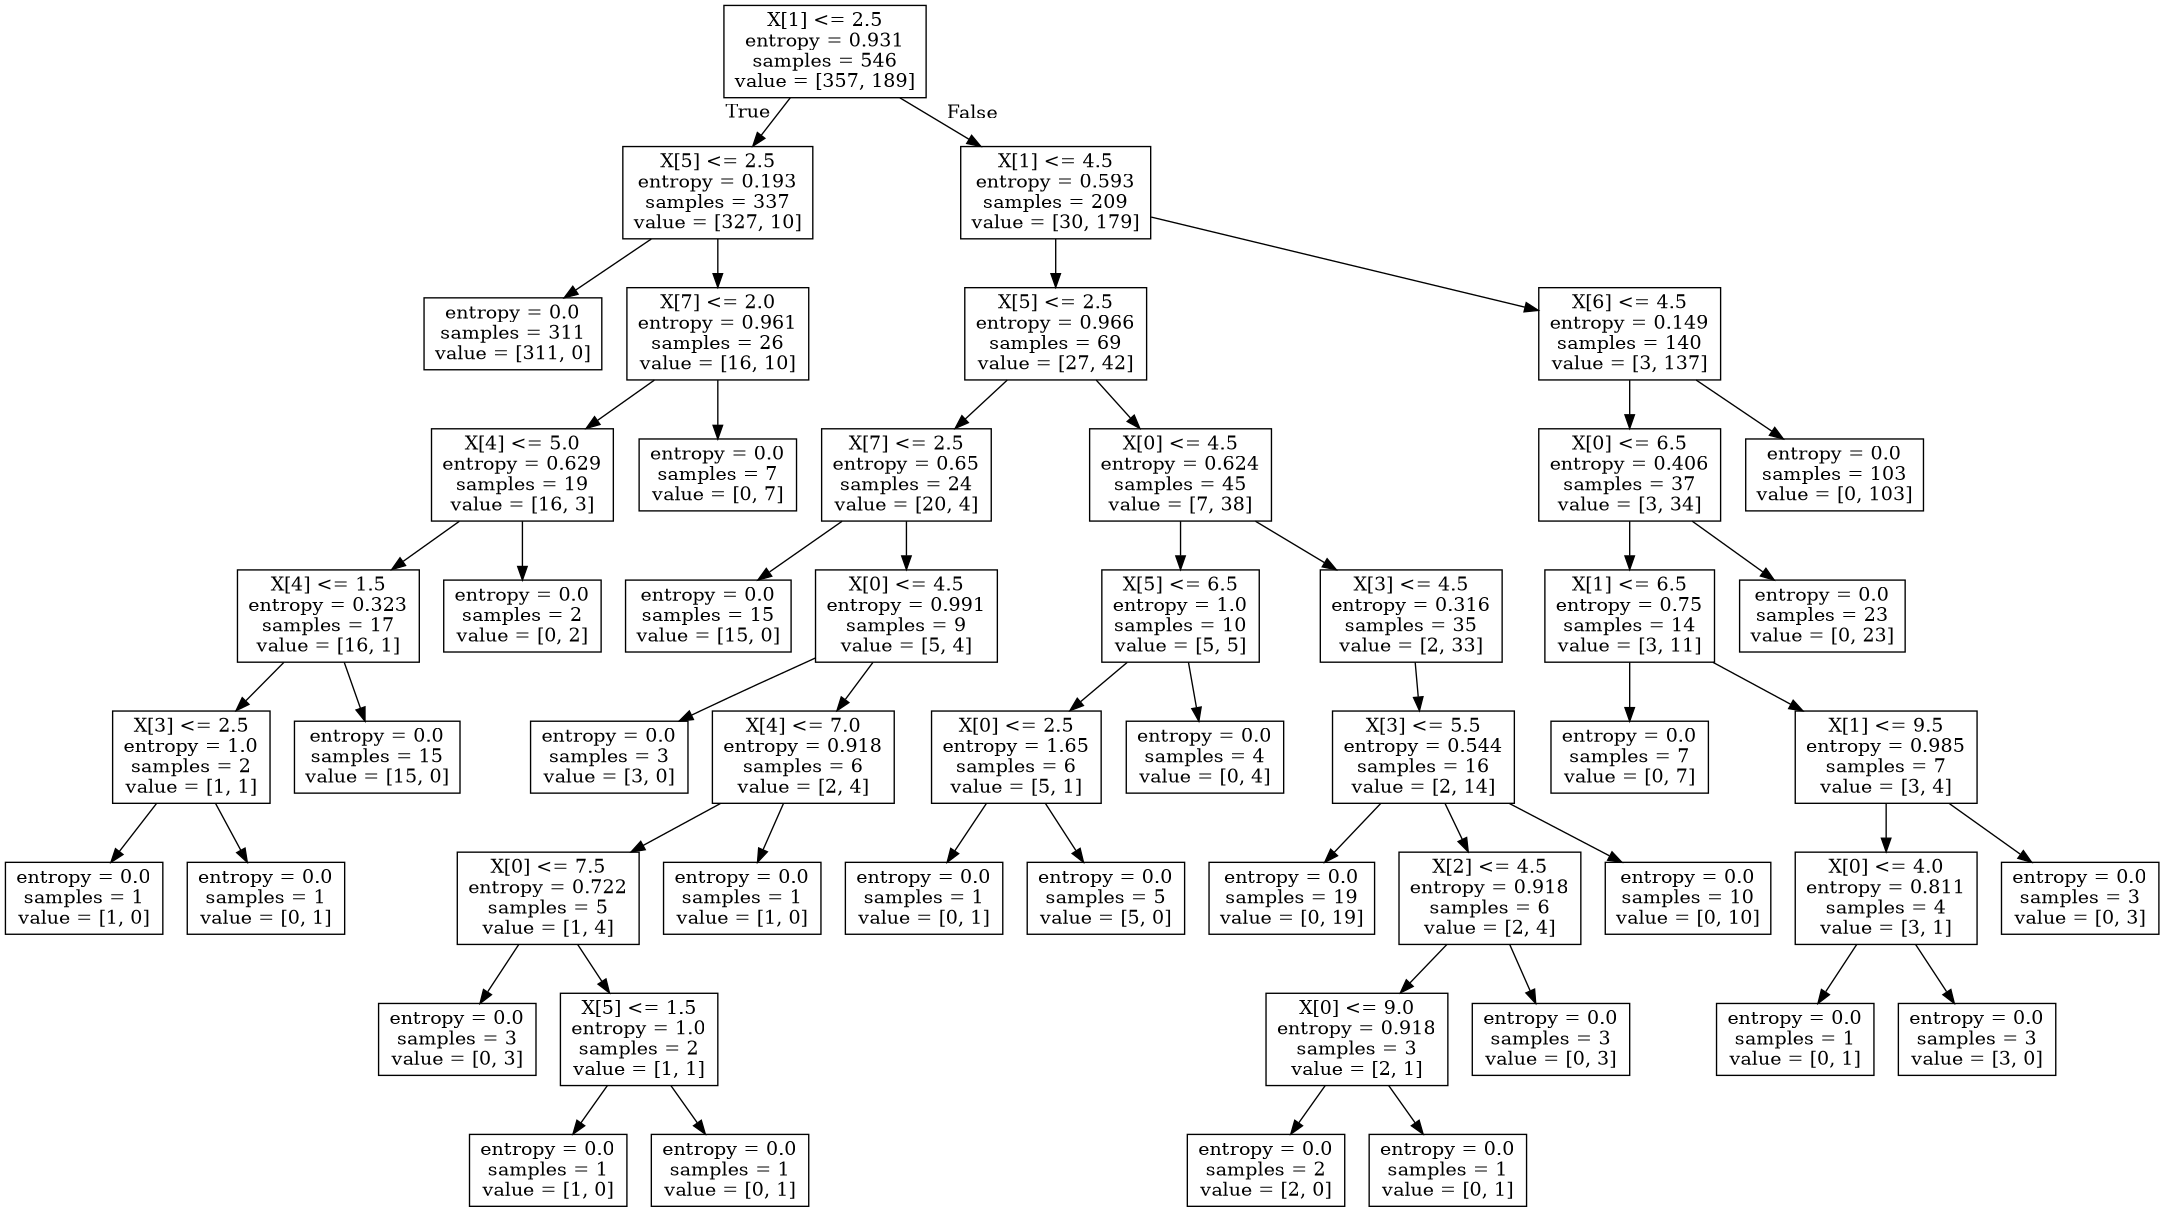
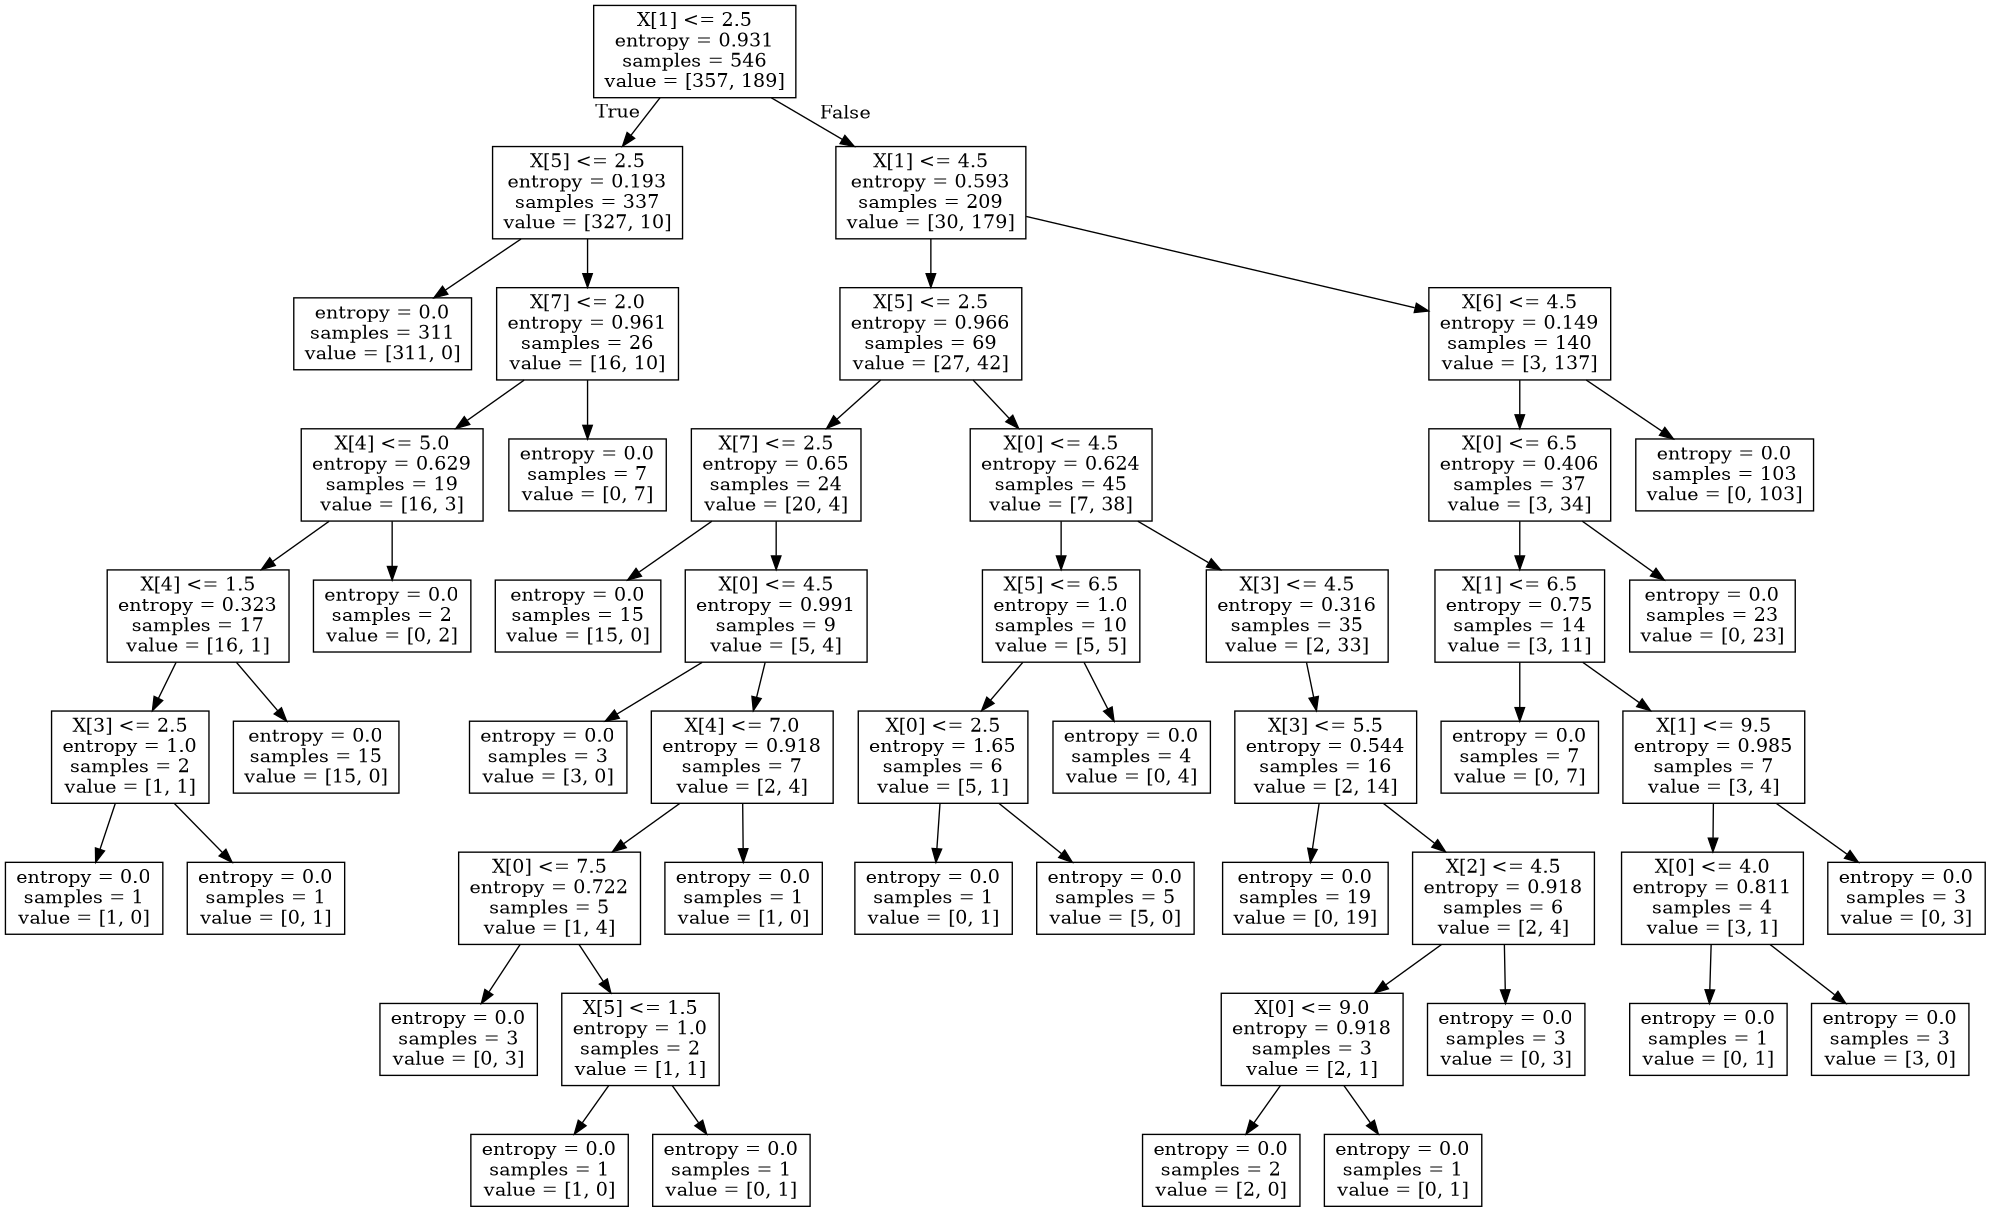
(803, 757) -> (742, 757)
(1688, 898) -> none
